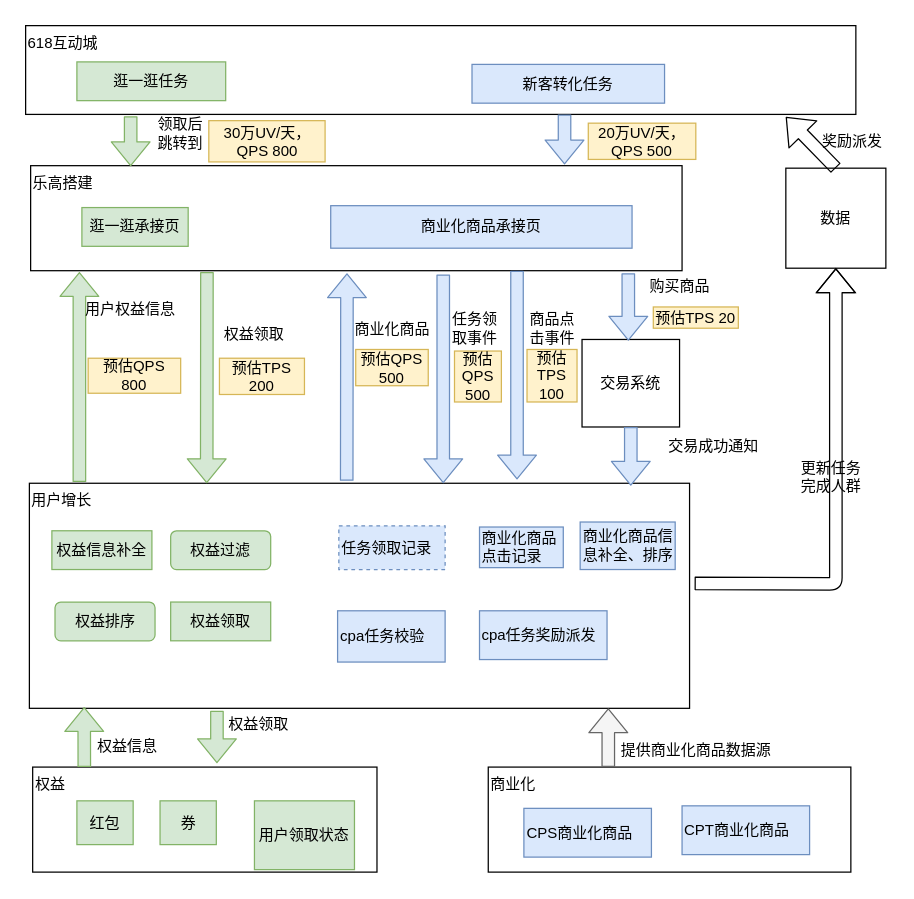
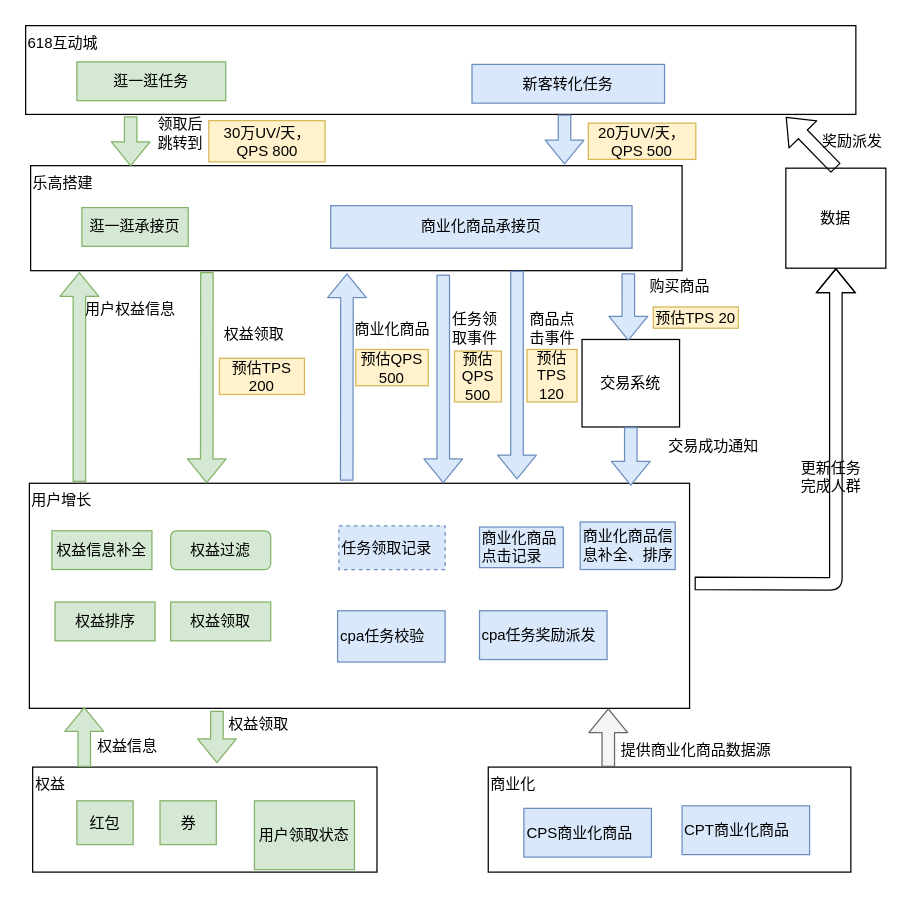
(134, 376) -> none
(552, 376) -> (552, 376)
(105, 621) -> (105, 621)
